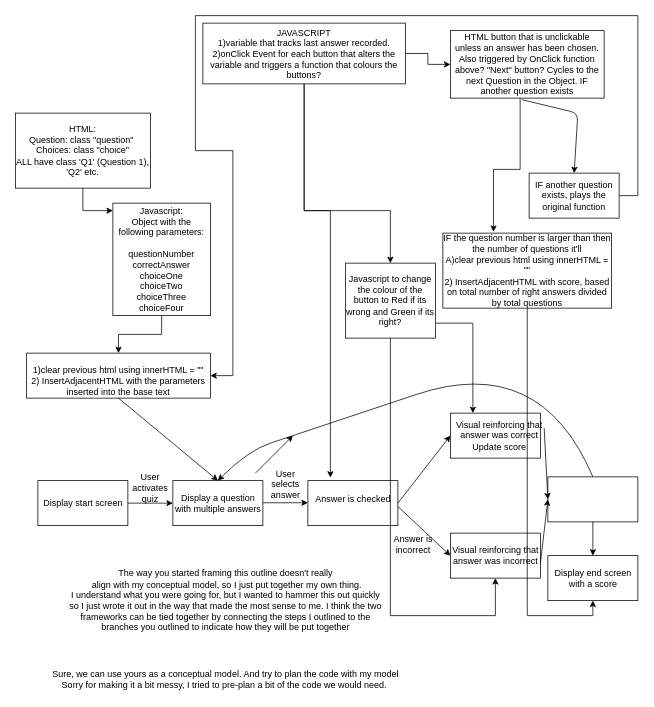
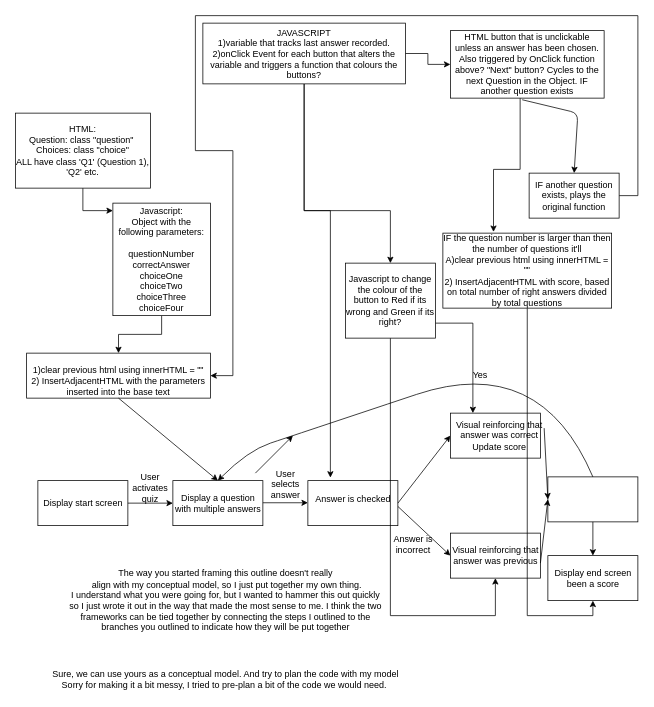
none -> (480, 375)
(496, 555) -> (496, 555)
(593, 578) -> (593, 578)
